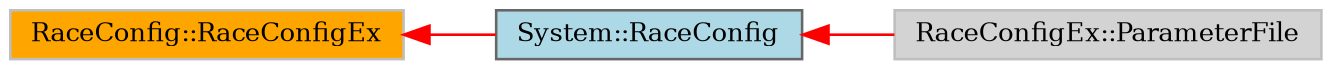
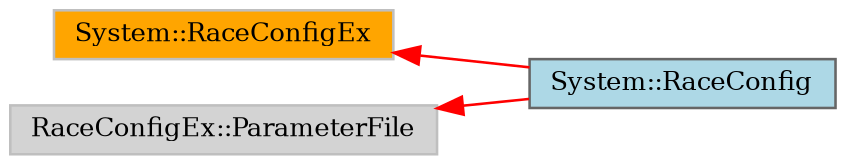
(207, 35) -> (224, 35)
(862, 35) -> (496, 102)
